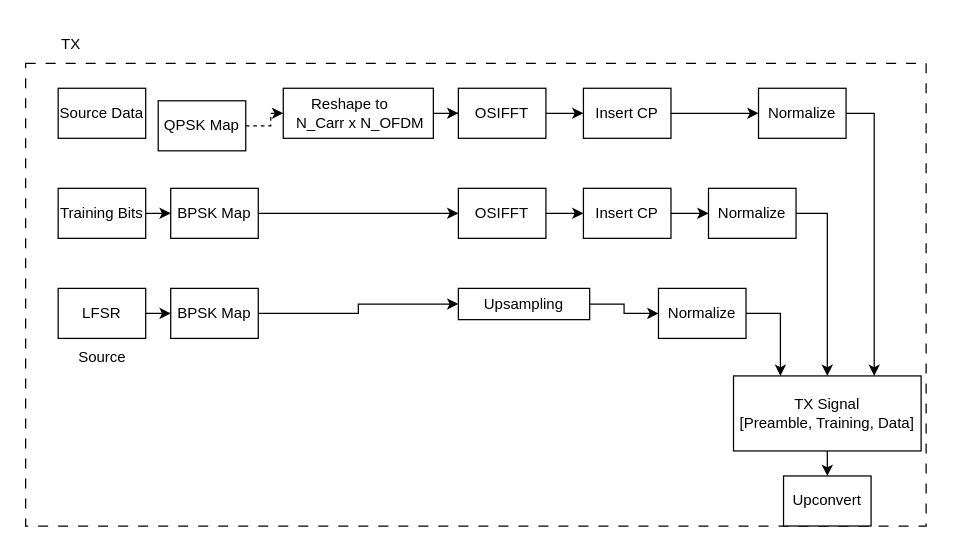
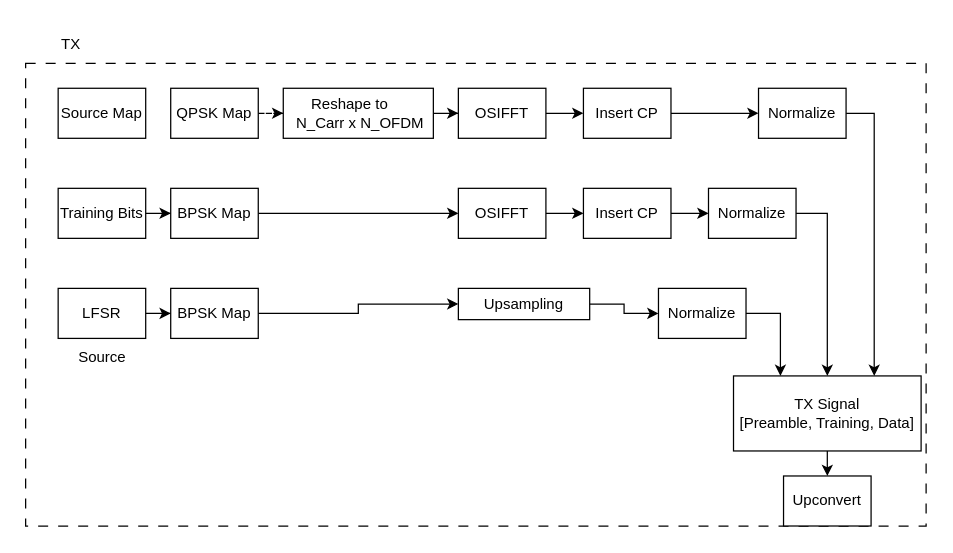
(102, 113) -> (102, 113)
(202, 126) -> (214, 113)
